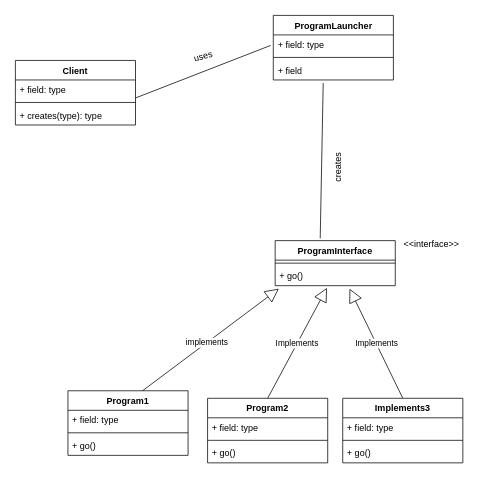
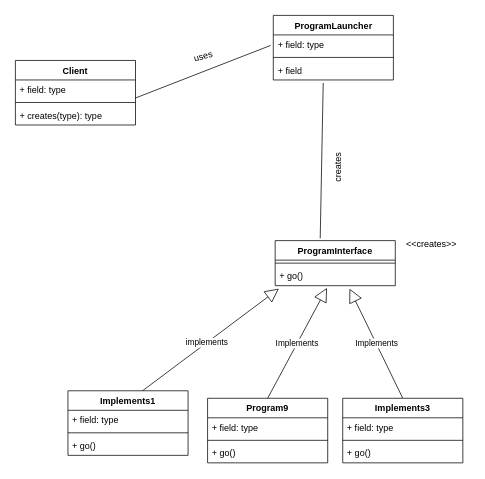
(431, 244) -> (431, 244)
(128, 401) -> (128, 401)
(267, 409) -> (267, 409)
